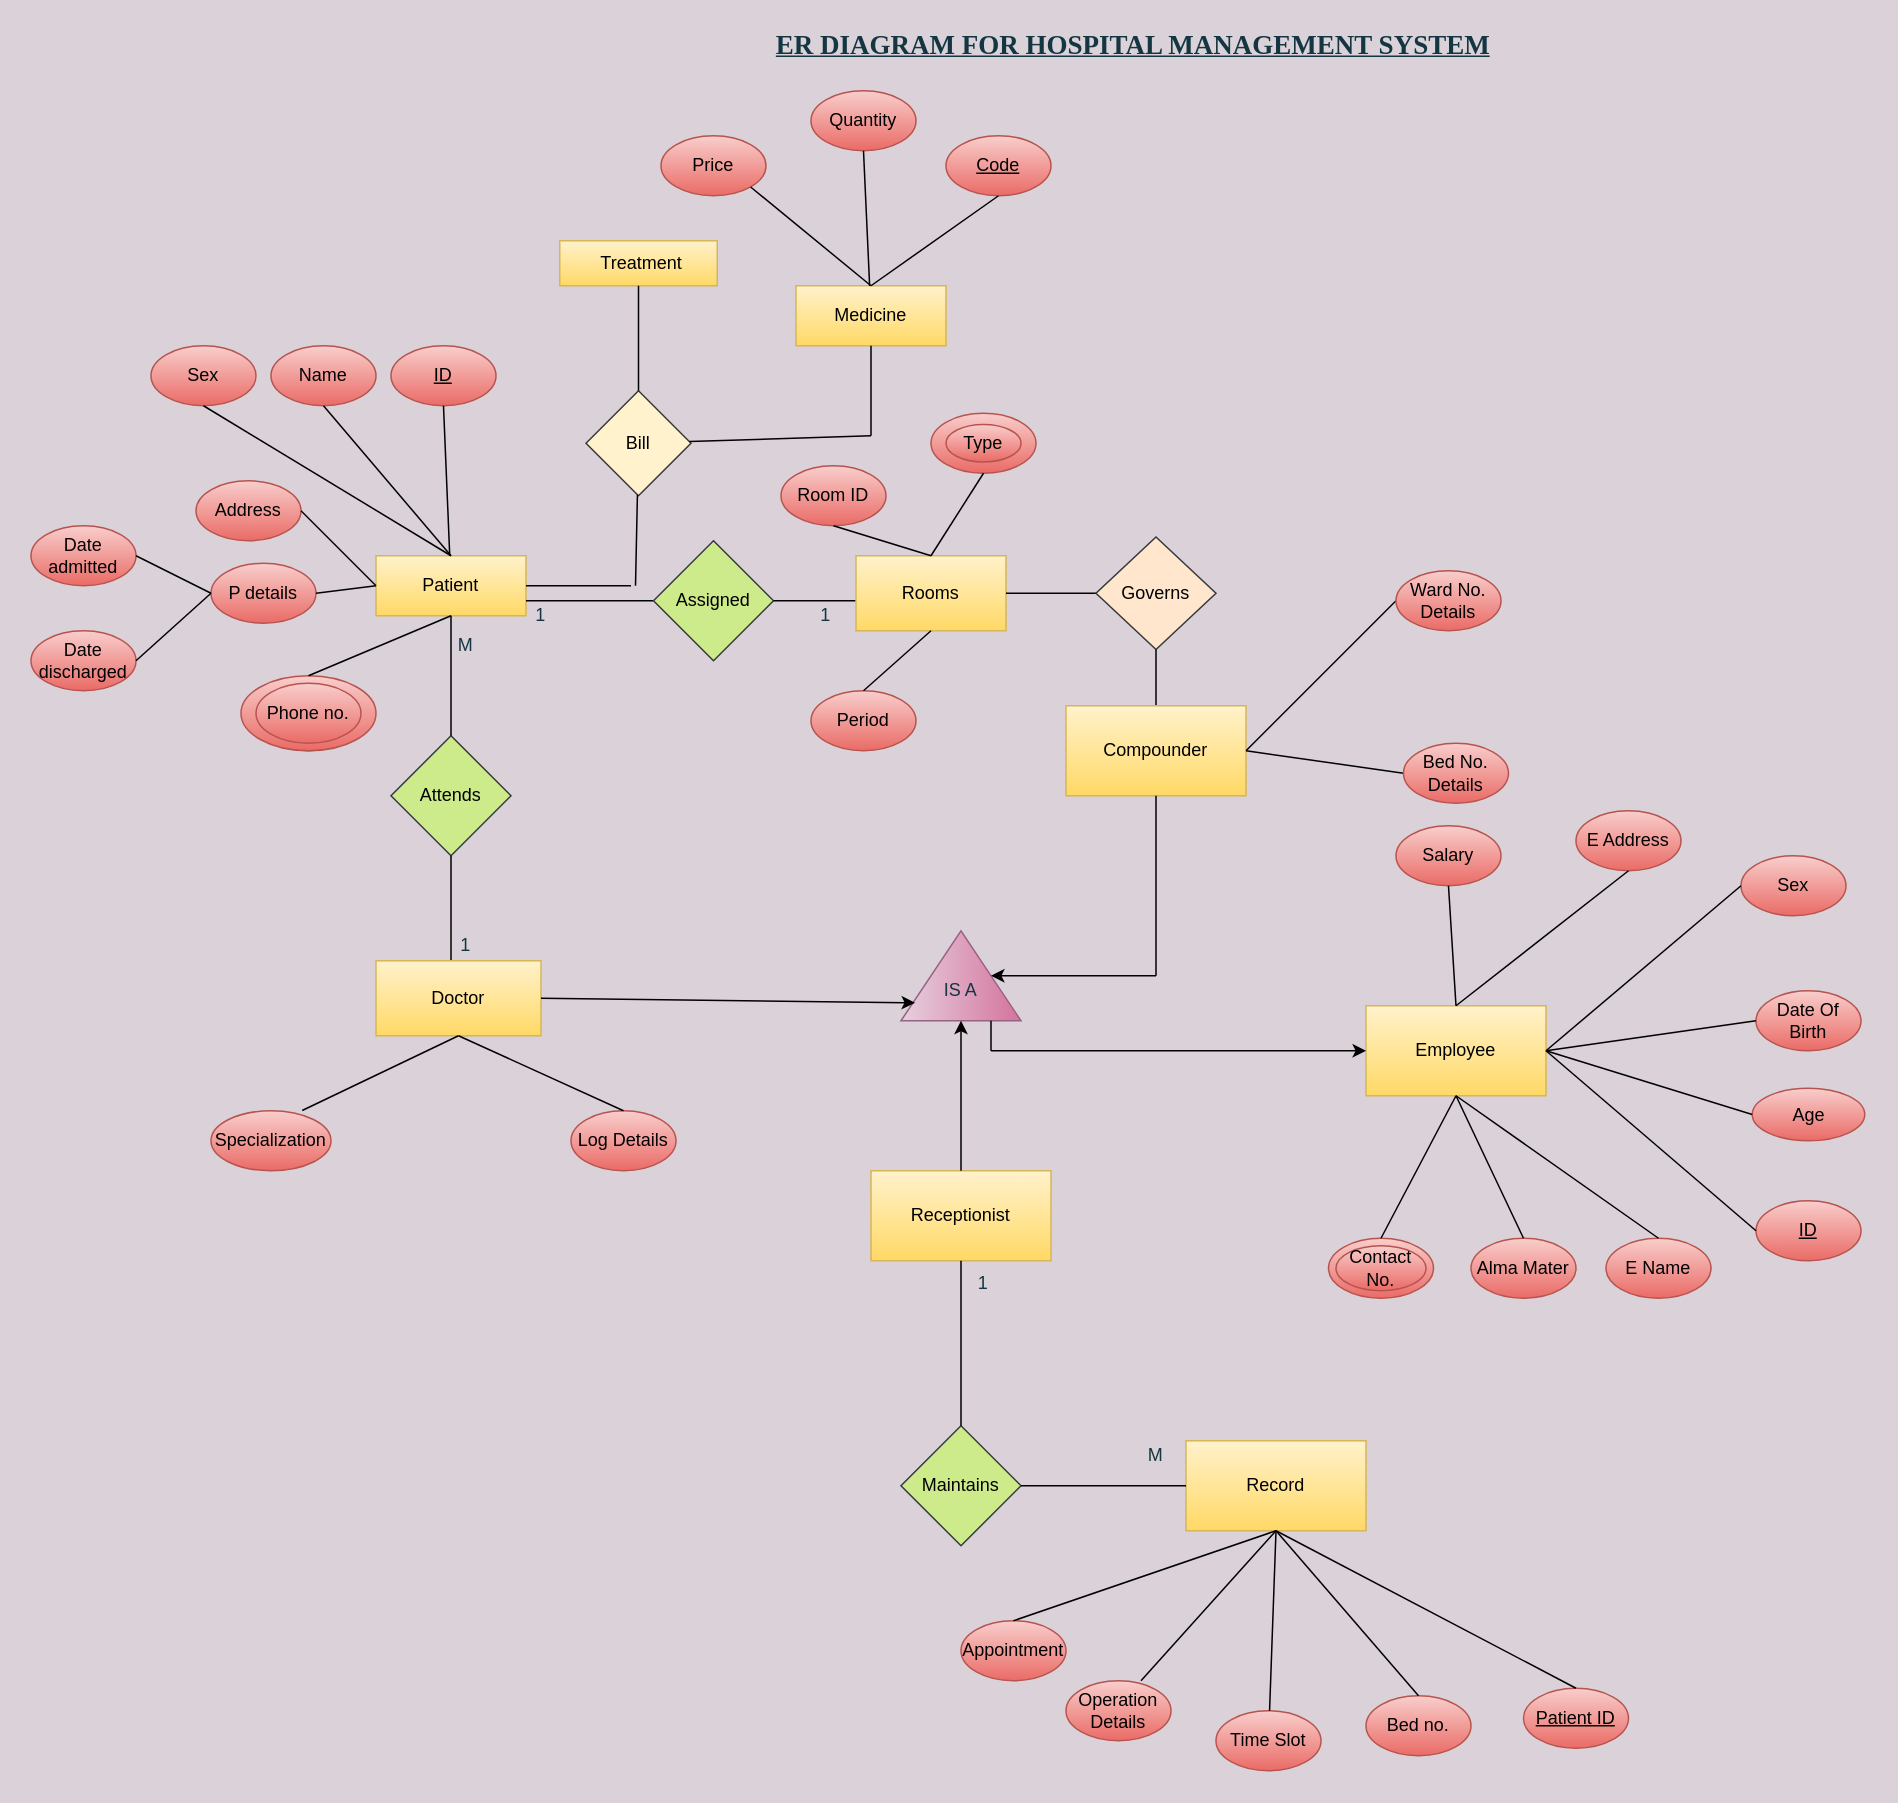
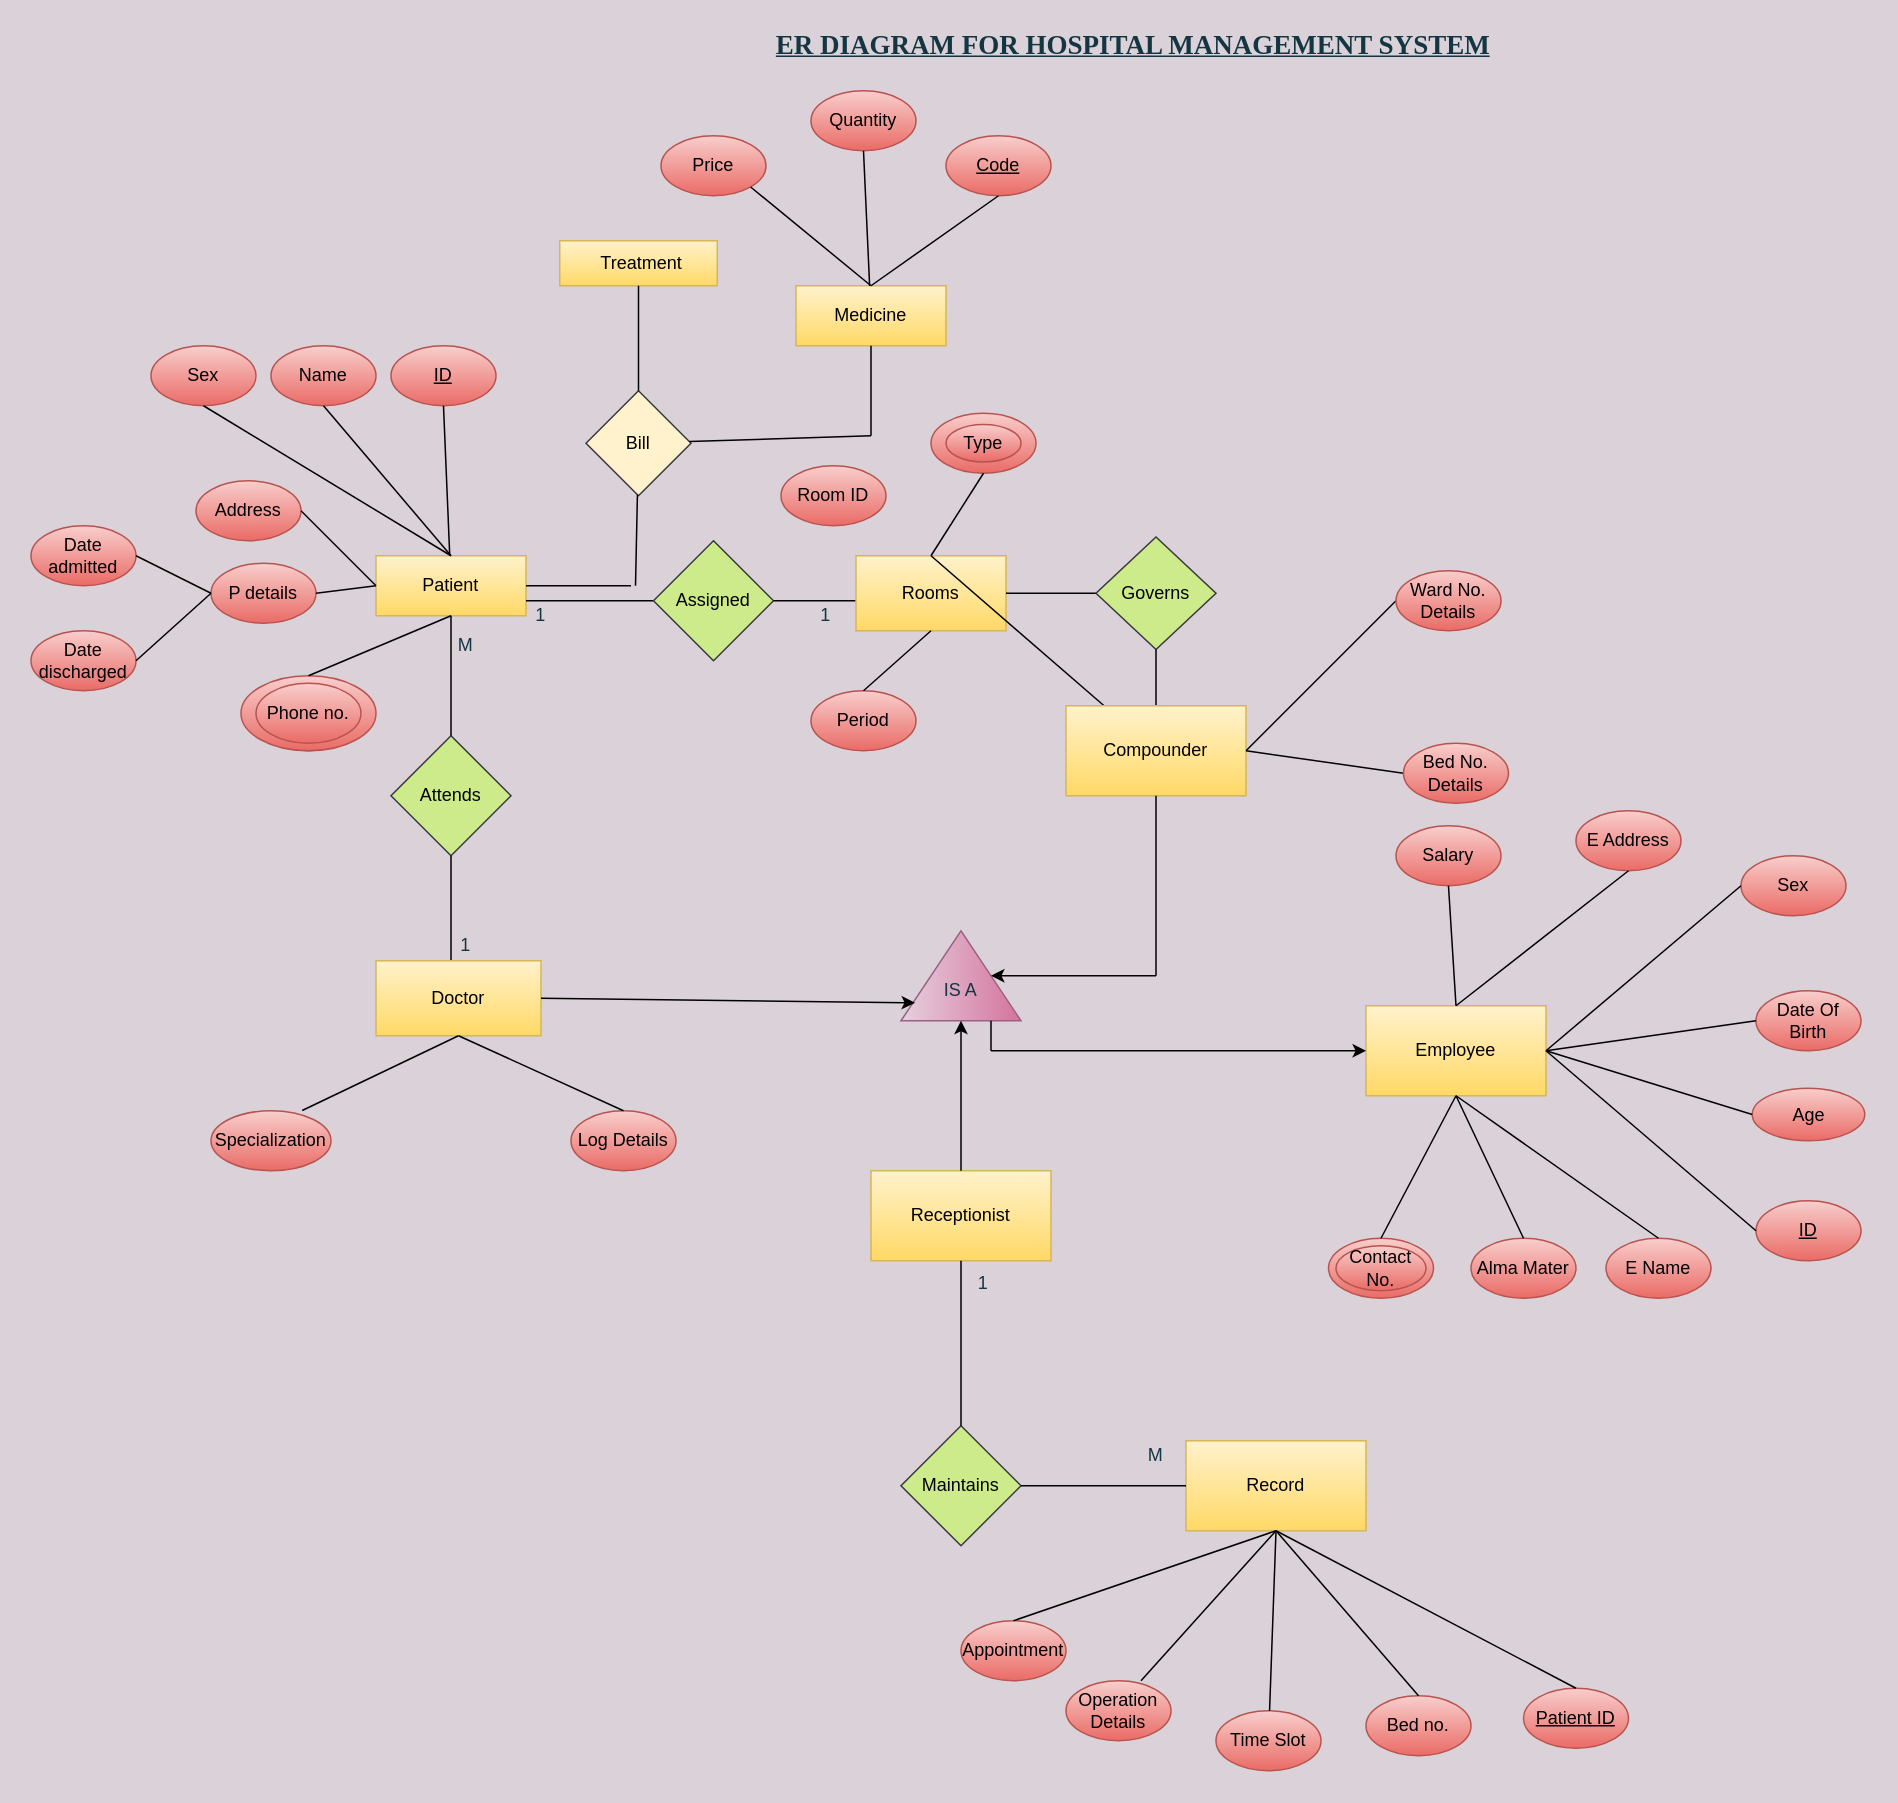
(881, 540) -> (1018, 631)
(1156, 593) -> (1156, 593)
